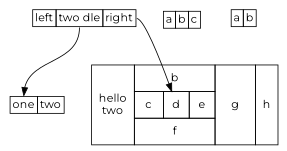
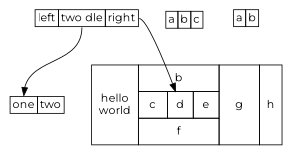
(113, 111) -> (115, 111)
